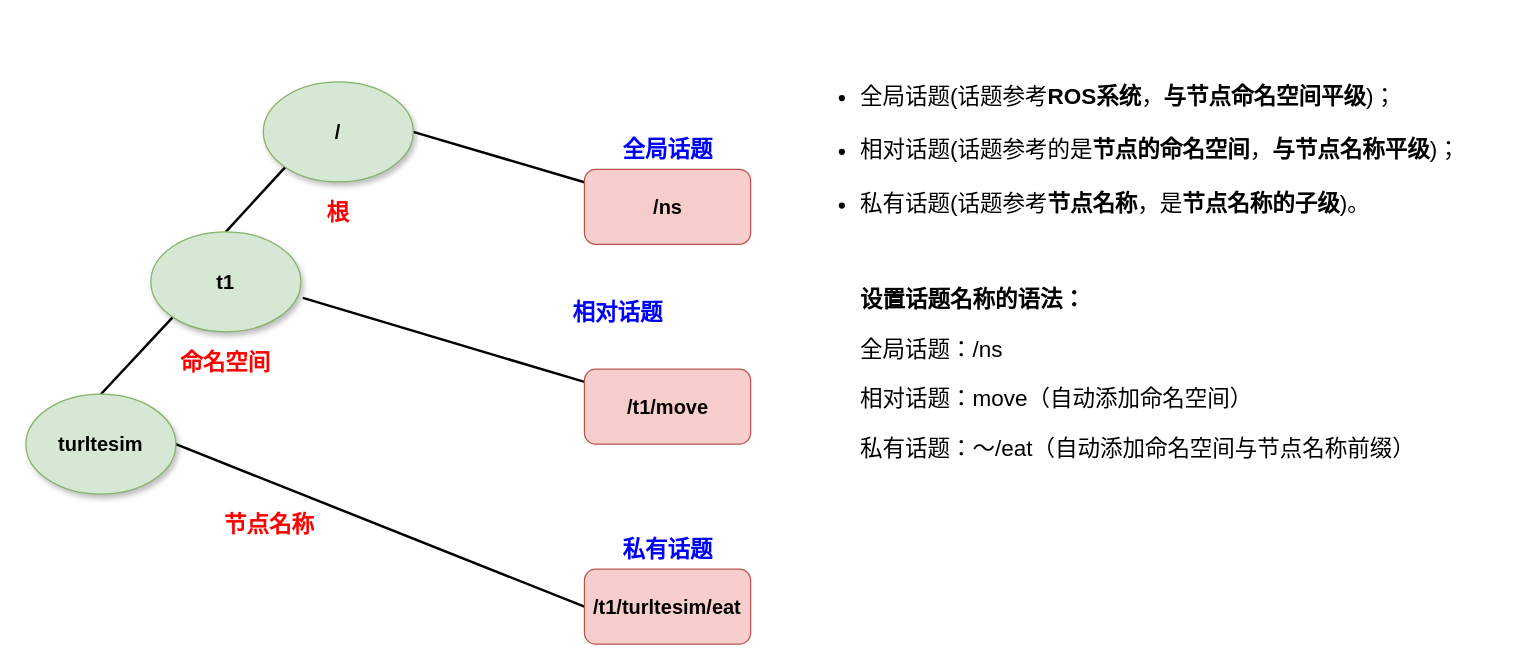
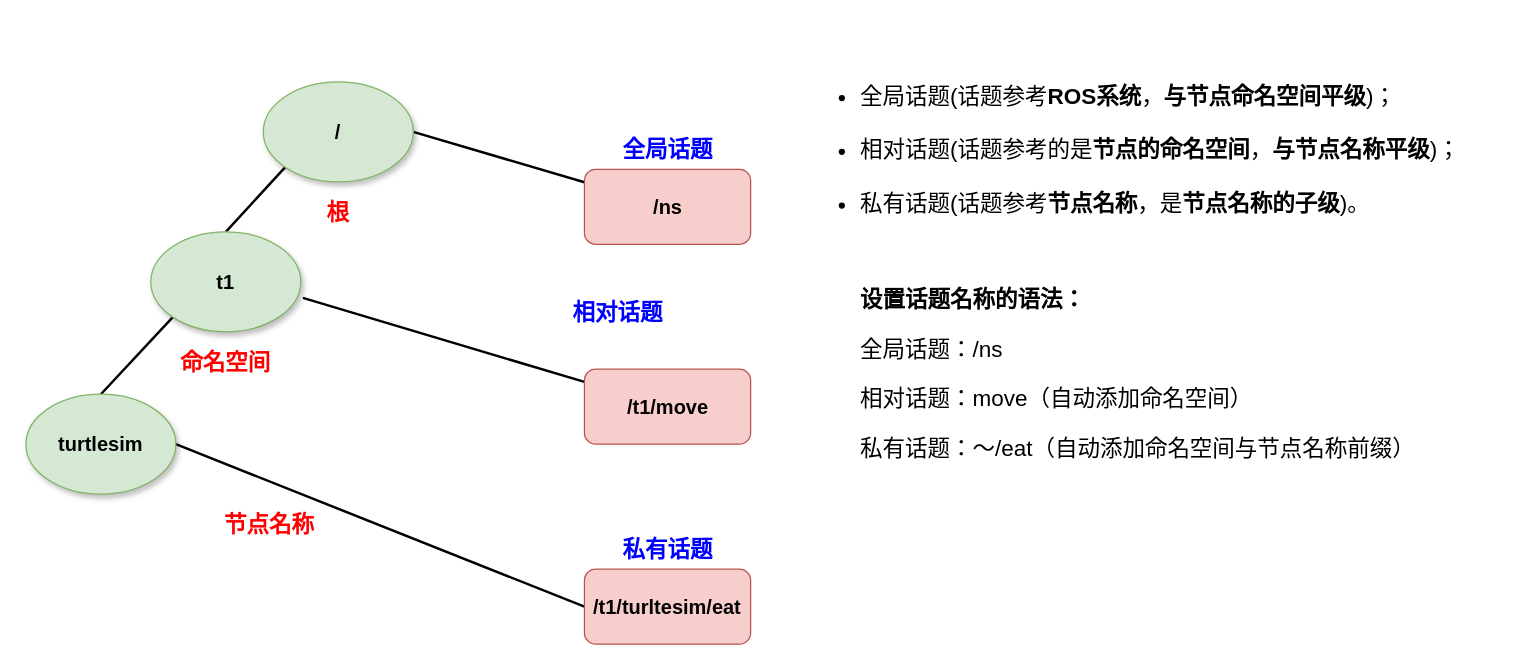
(101, 444) -> (101, 444)
